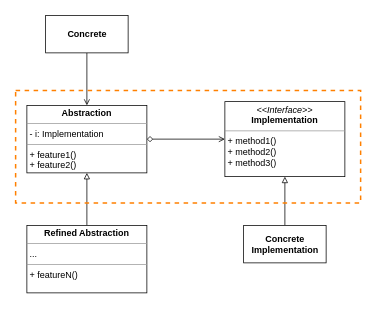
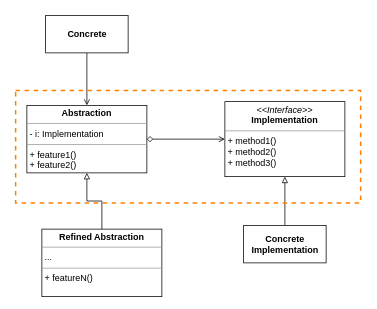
(87, 259) -> (102, 263)
